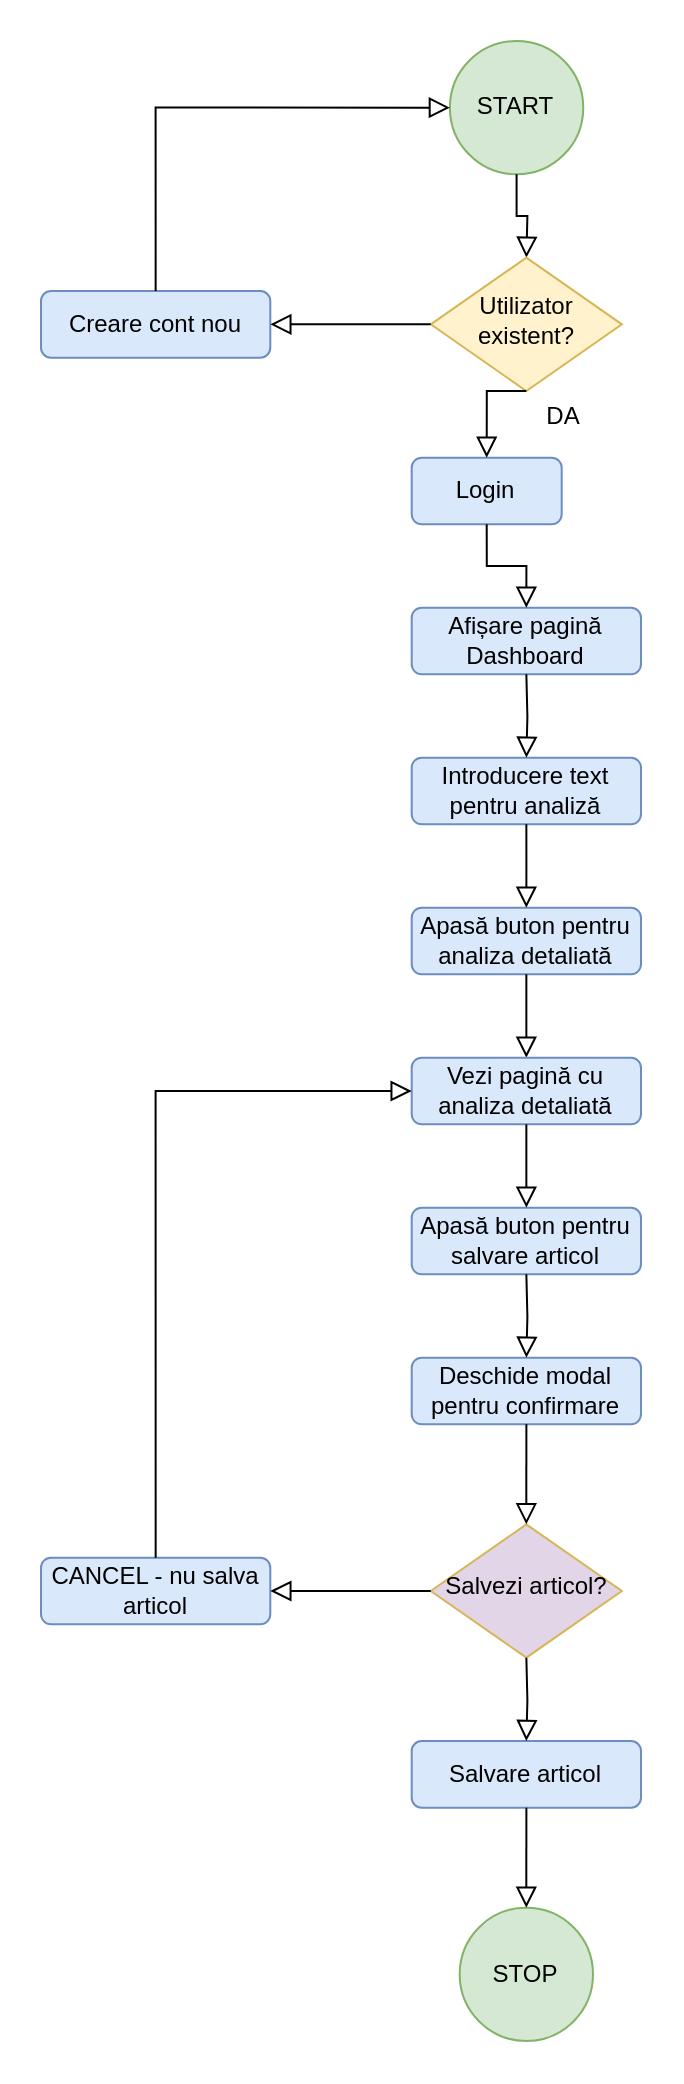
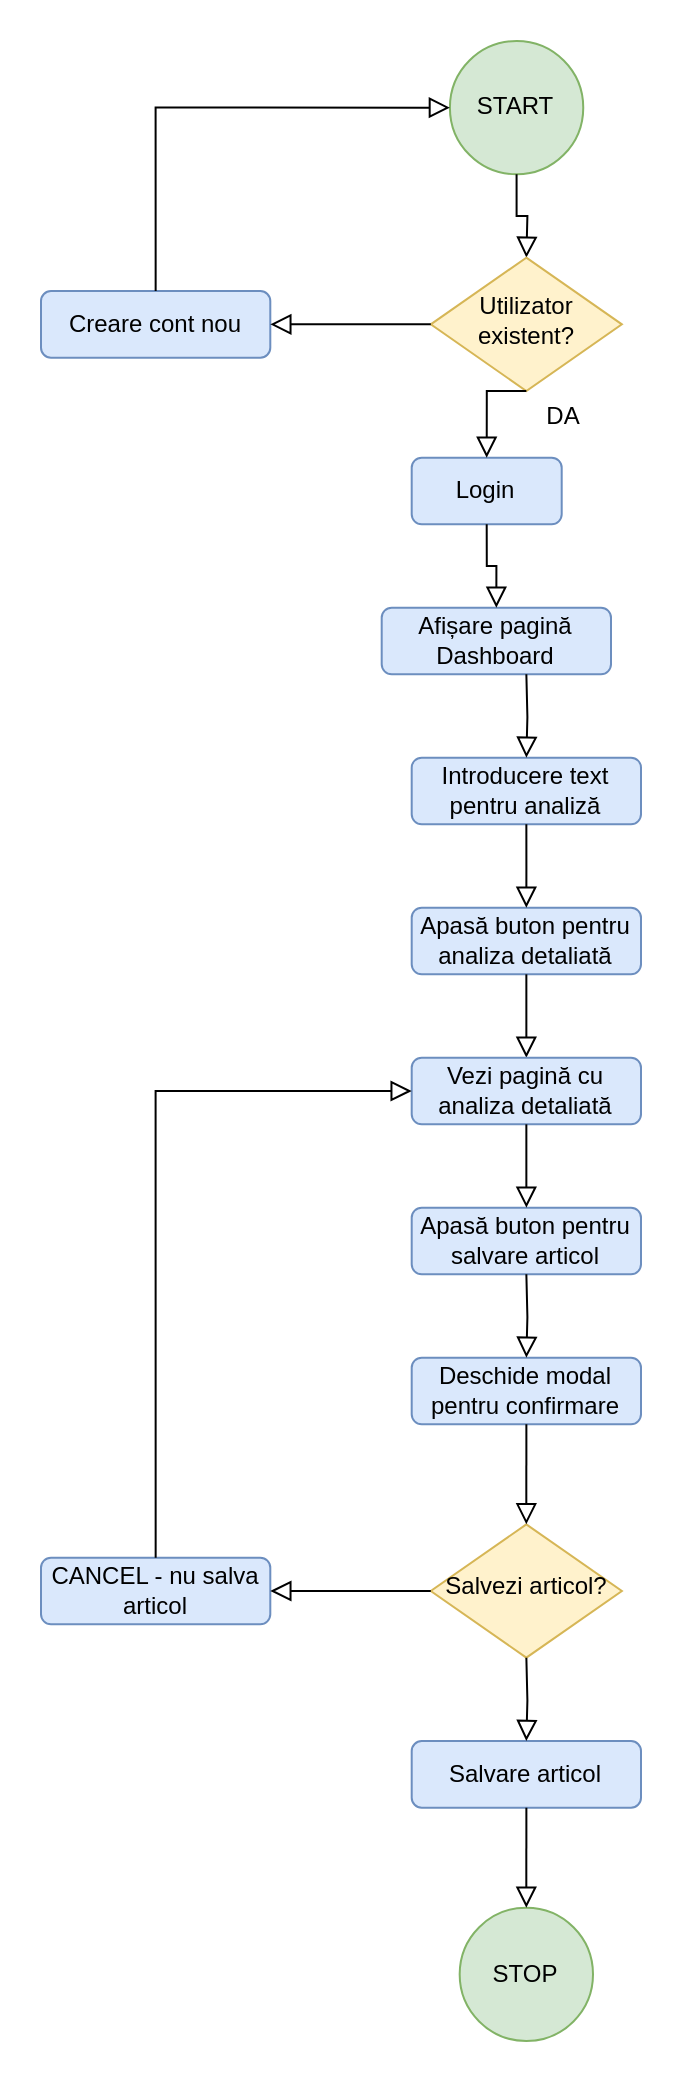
(526, 641) -> (496, 641)
(526, 1591) -> (526, 1591)
